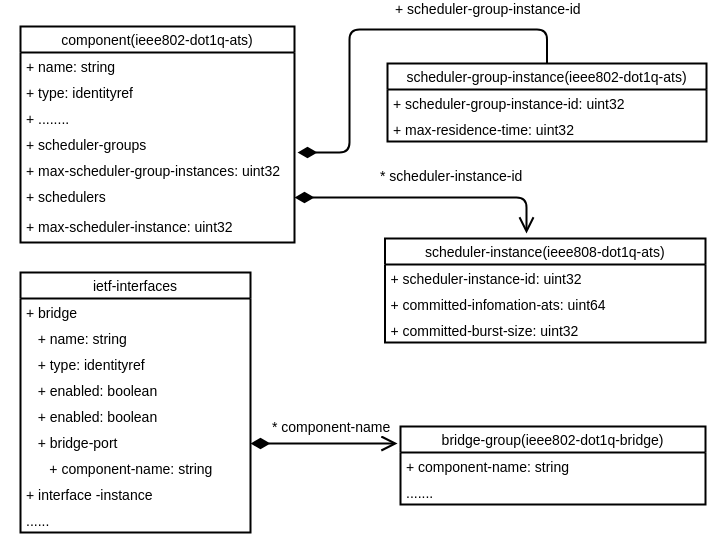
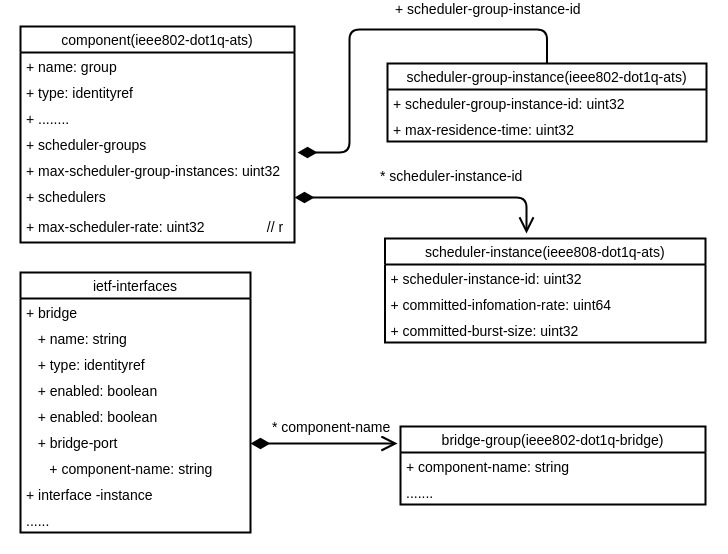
(234, 67) -> (232, 67)
(203, 227) -> (189, 227)
(511, 305) -> (515, 305)
